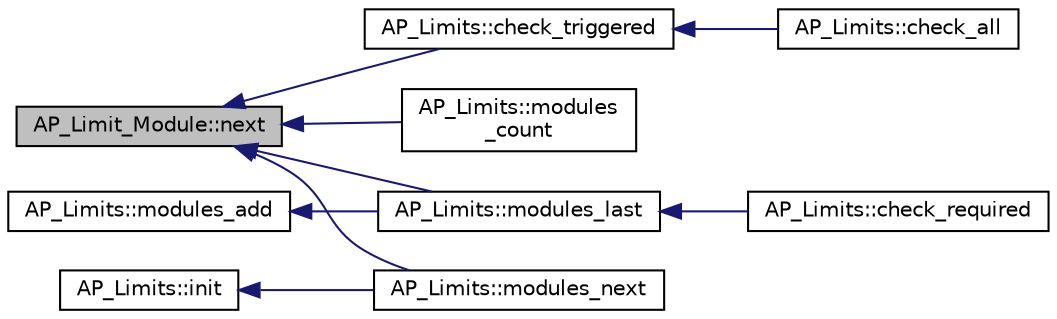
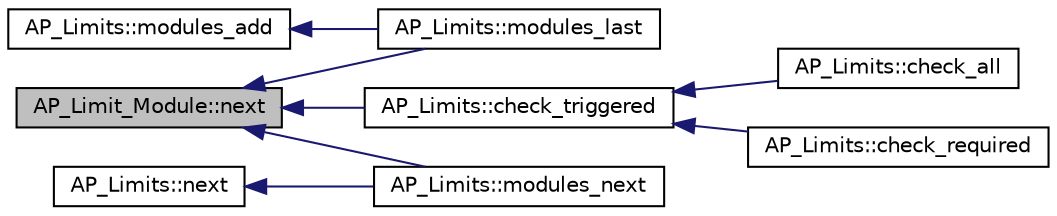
(519, 120) -> none
(715, 211) -> (721, 129)
(149, 290) -> (149, 186)
